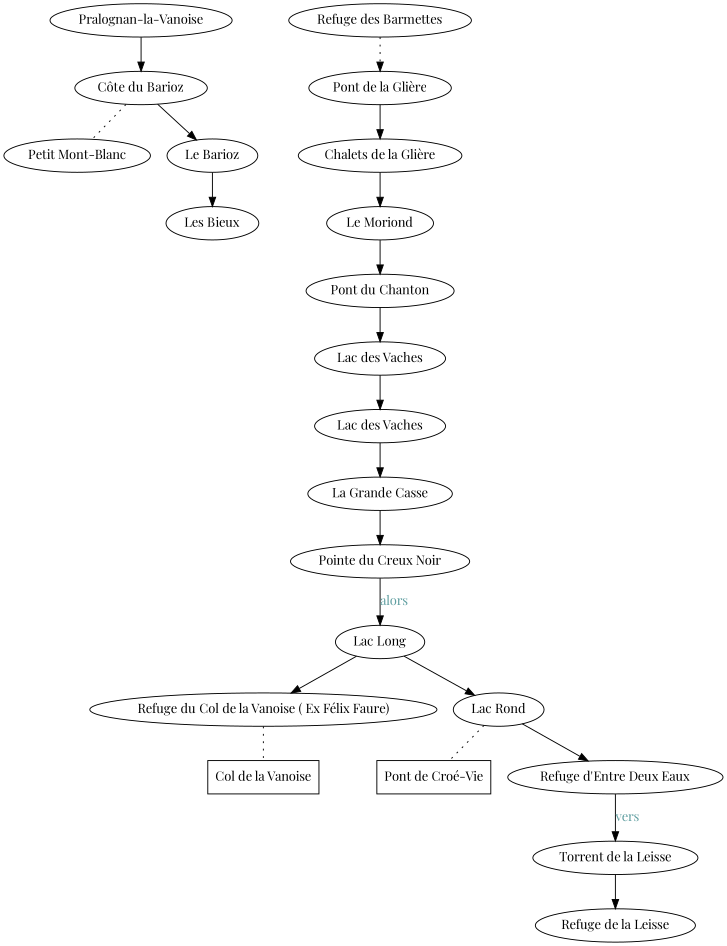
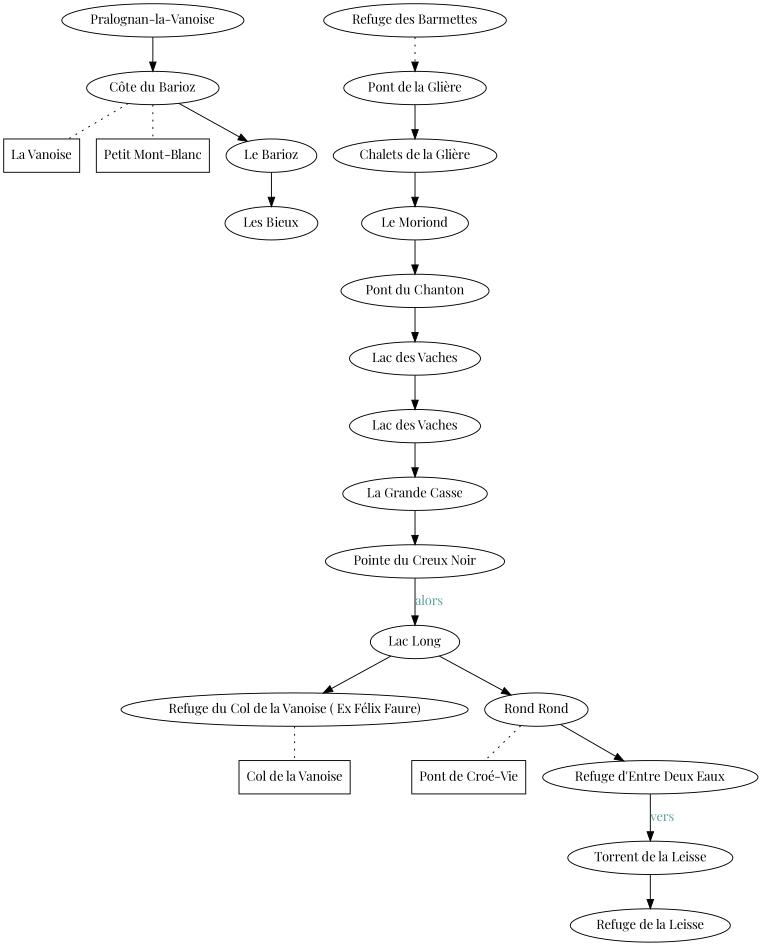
none -> (42, 156)
(77, 156) -> (153, 156)
(499, 710) -> (536, 710)
